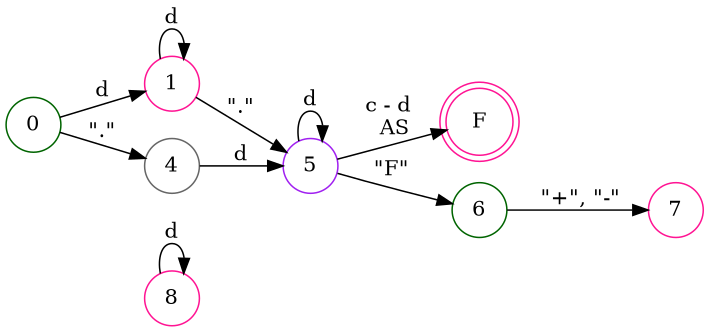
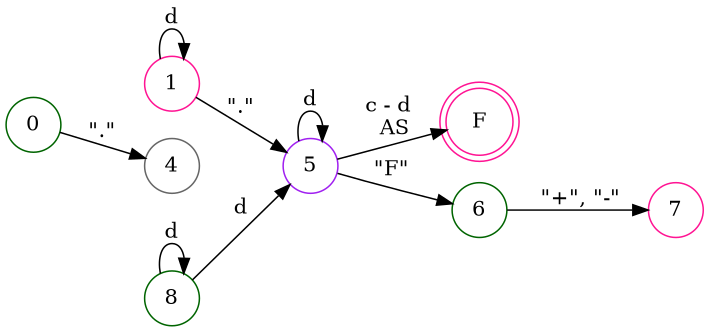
(95, 107) -> none
(233, 166) -> (235, 238)
(172, 298) -> (172, 298)
